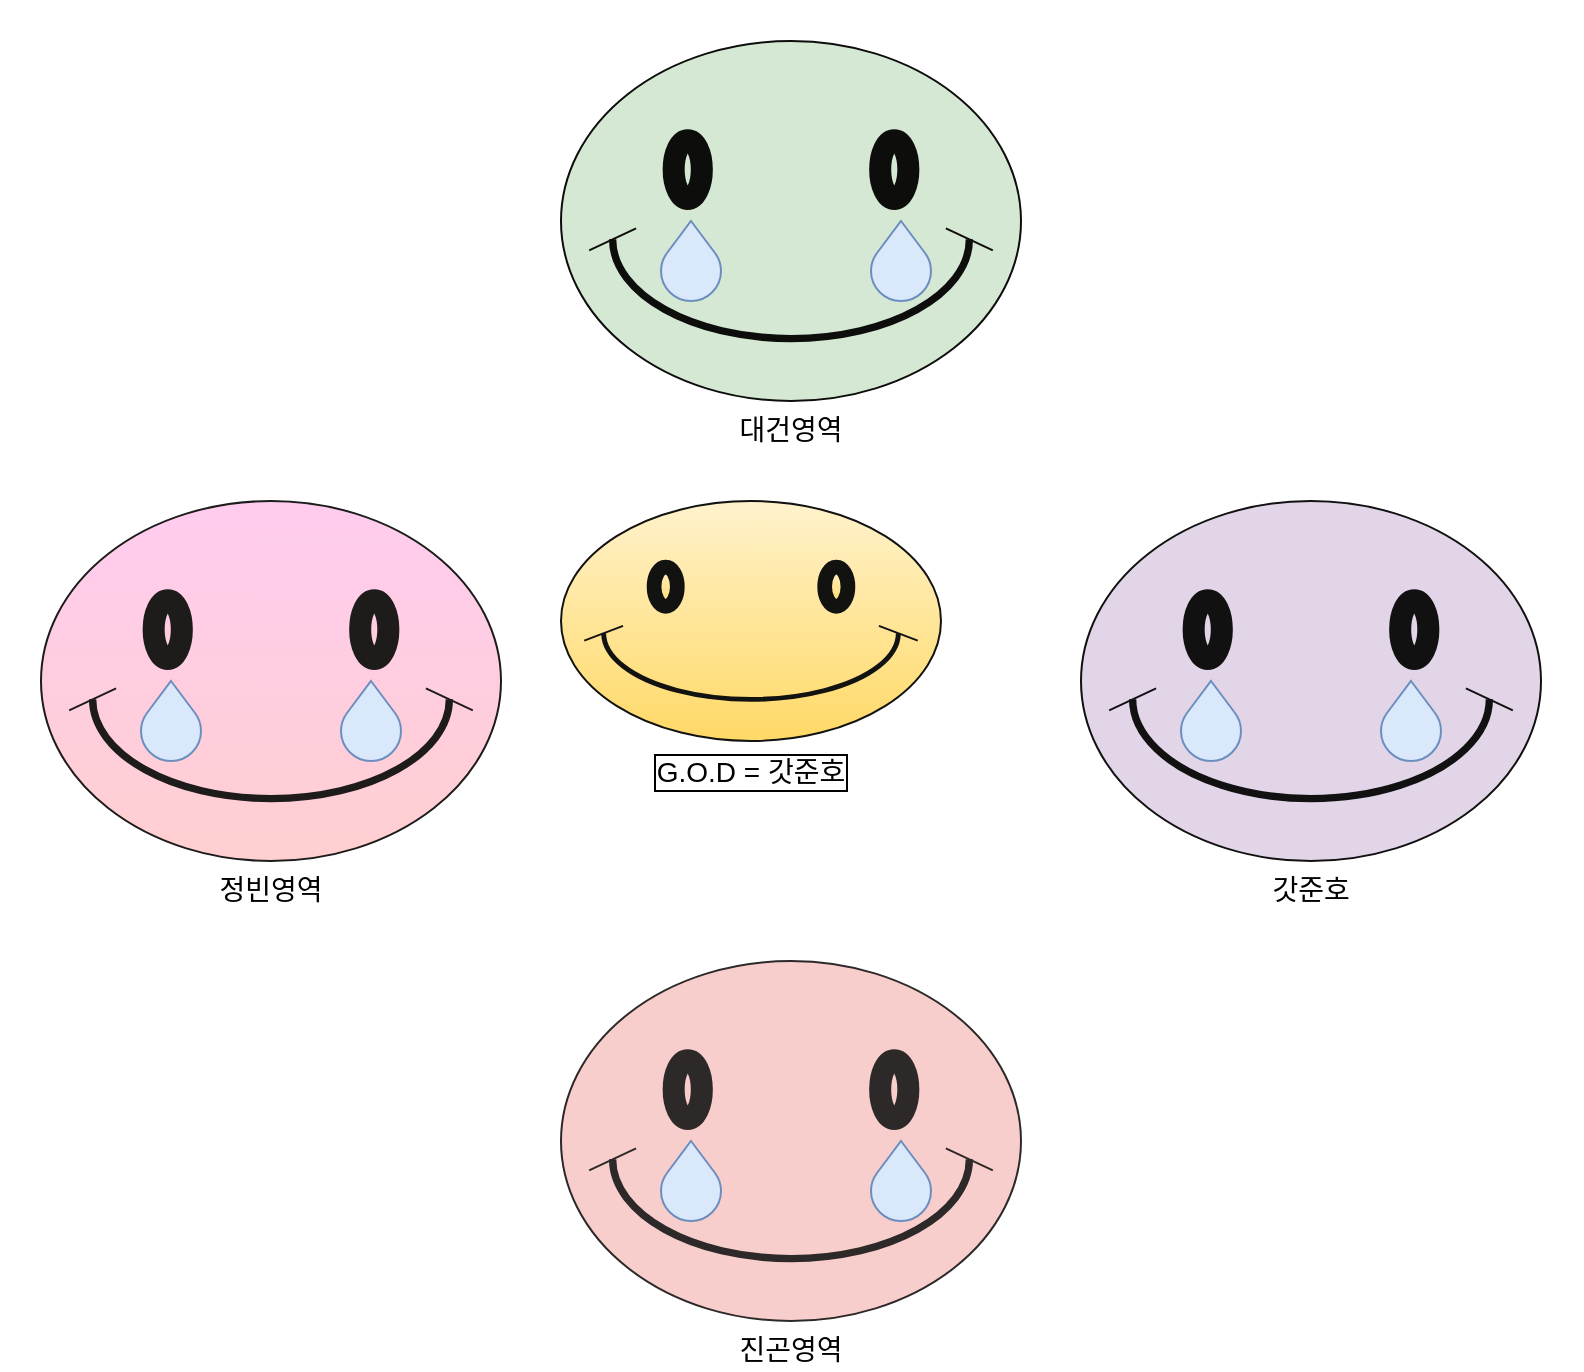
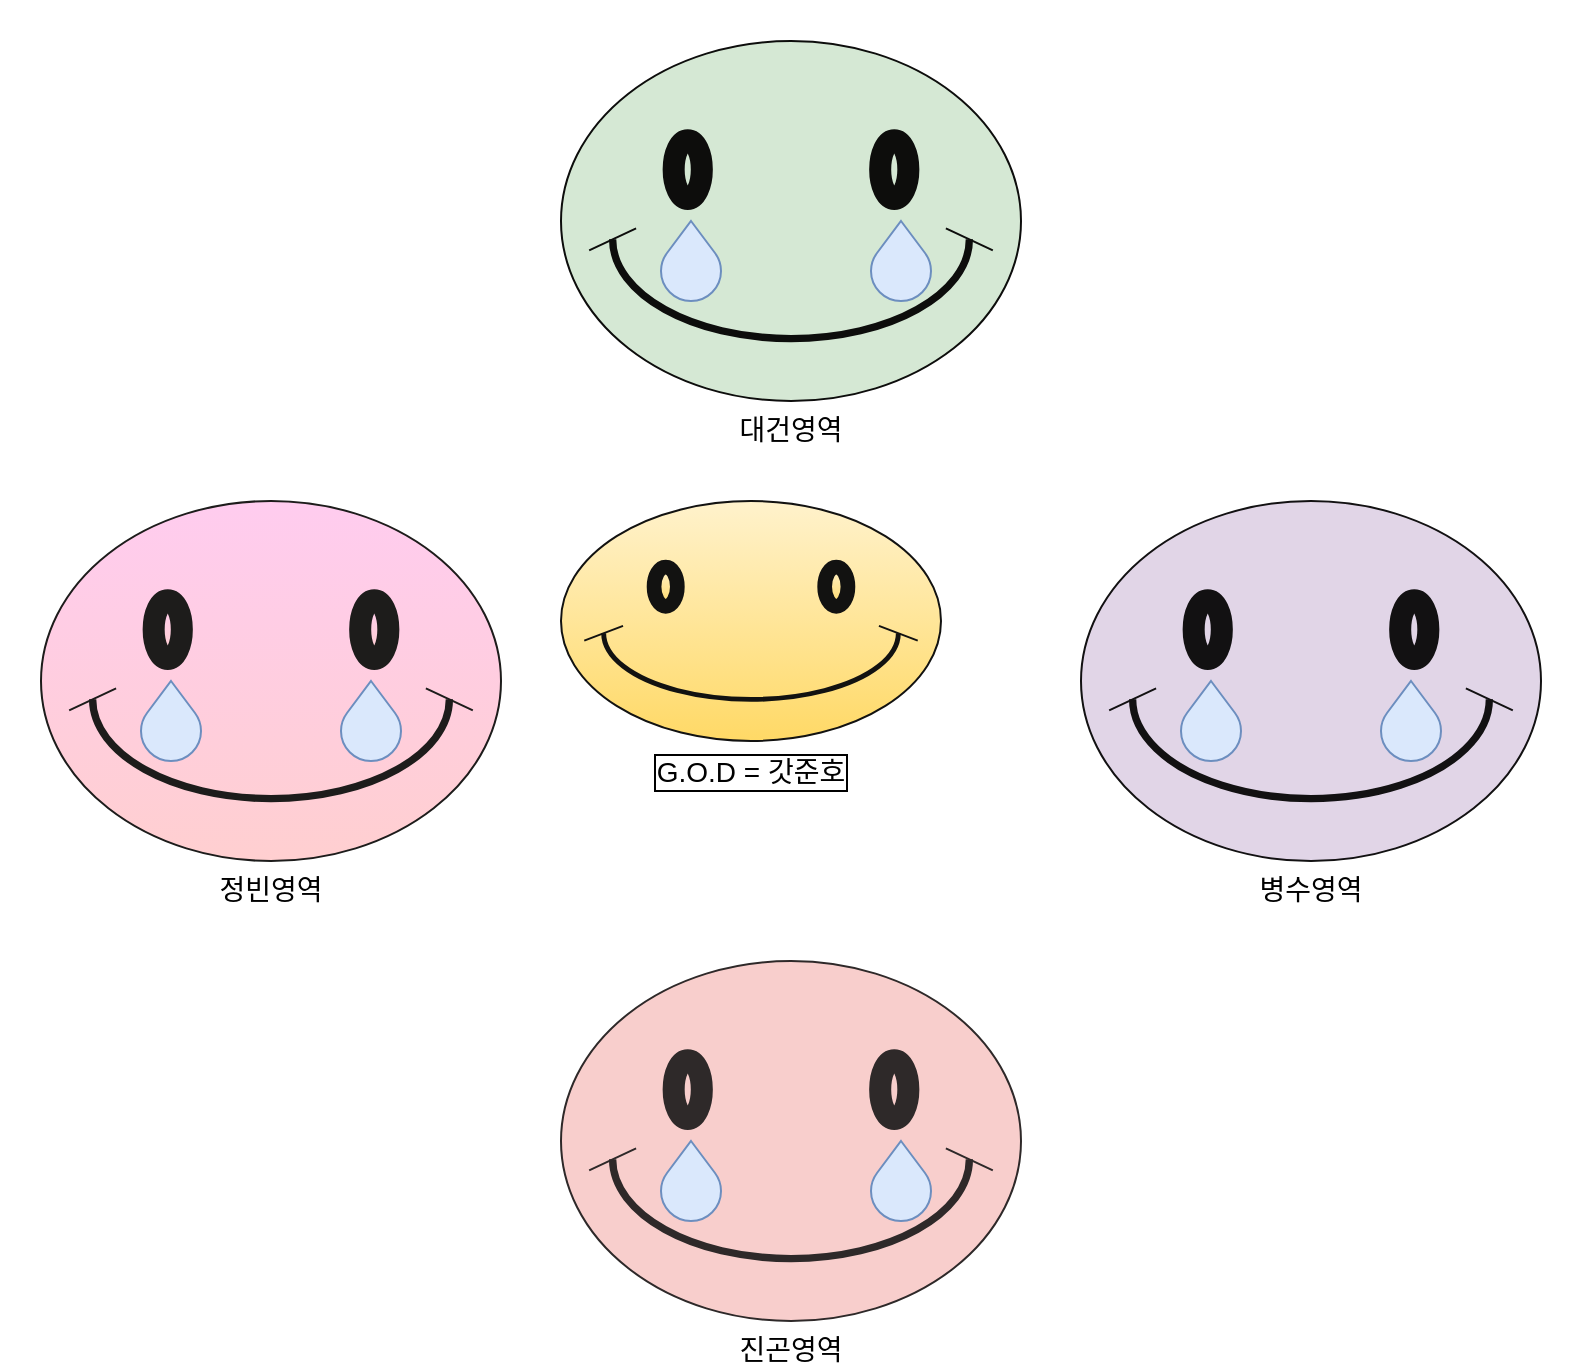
(1312, 892) -> (1312, 892)
